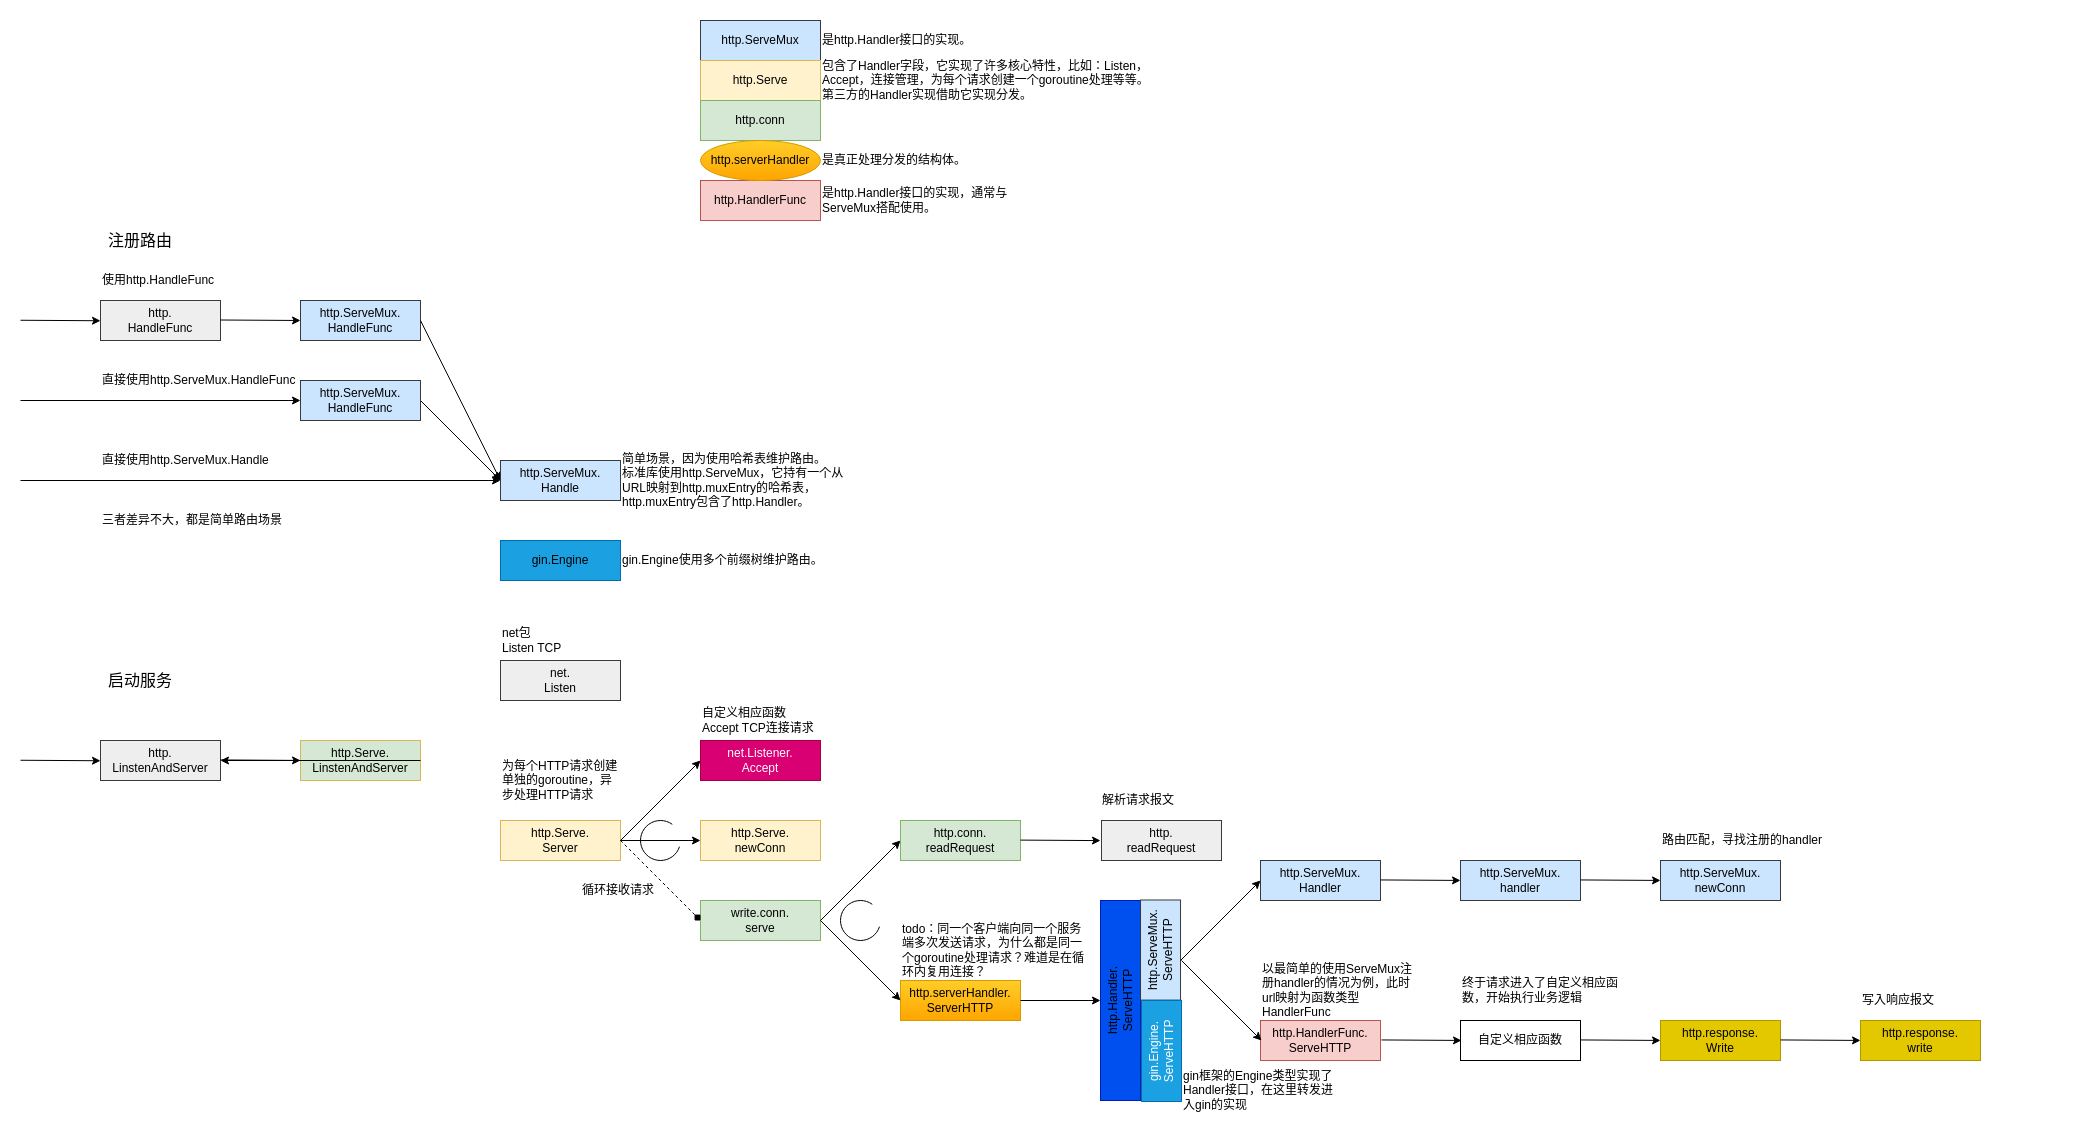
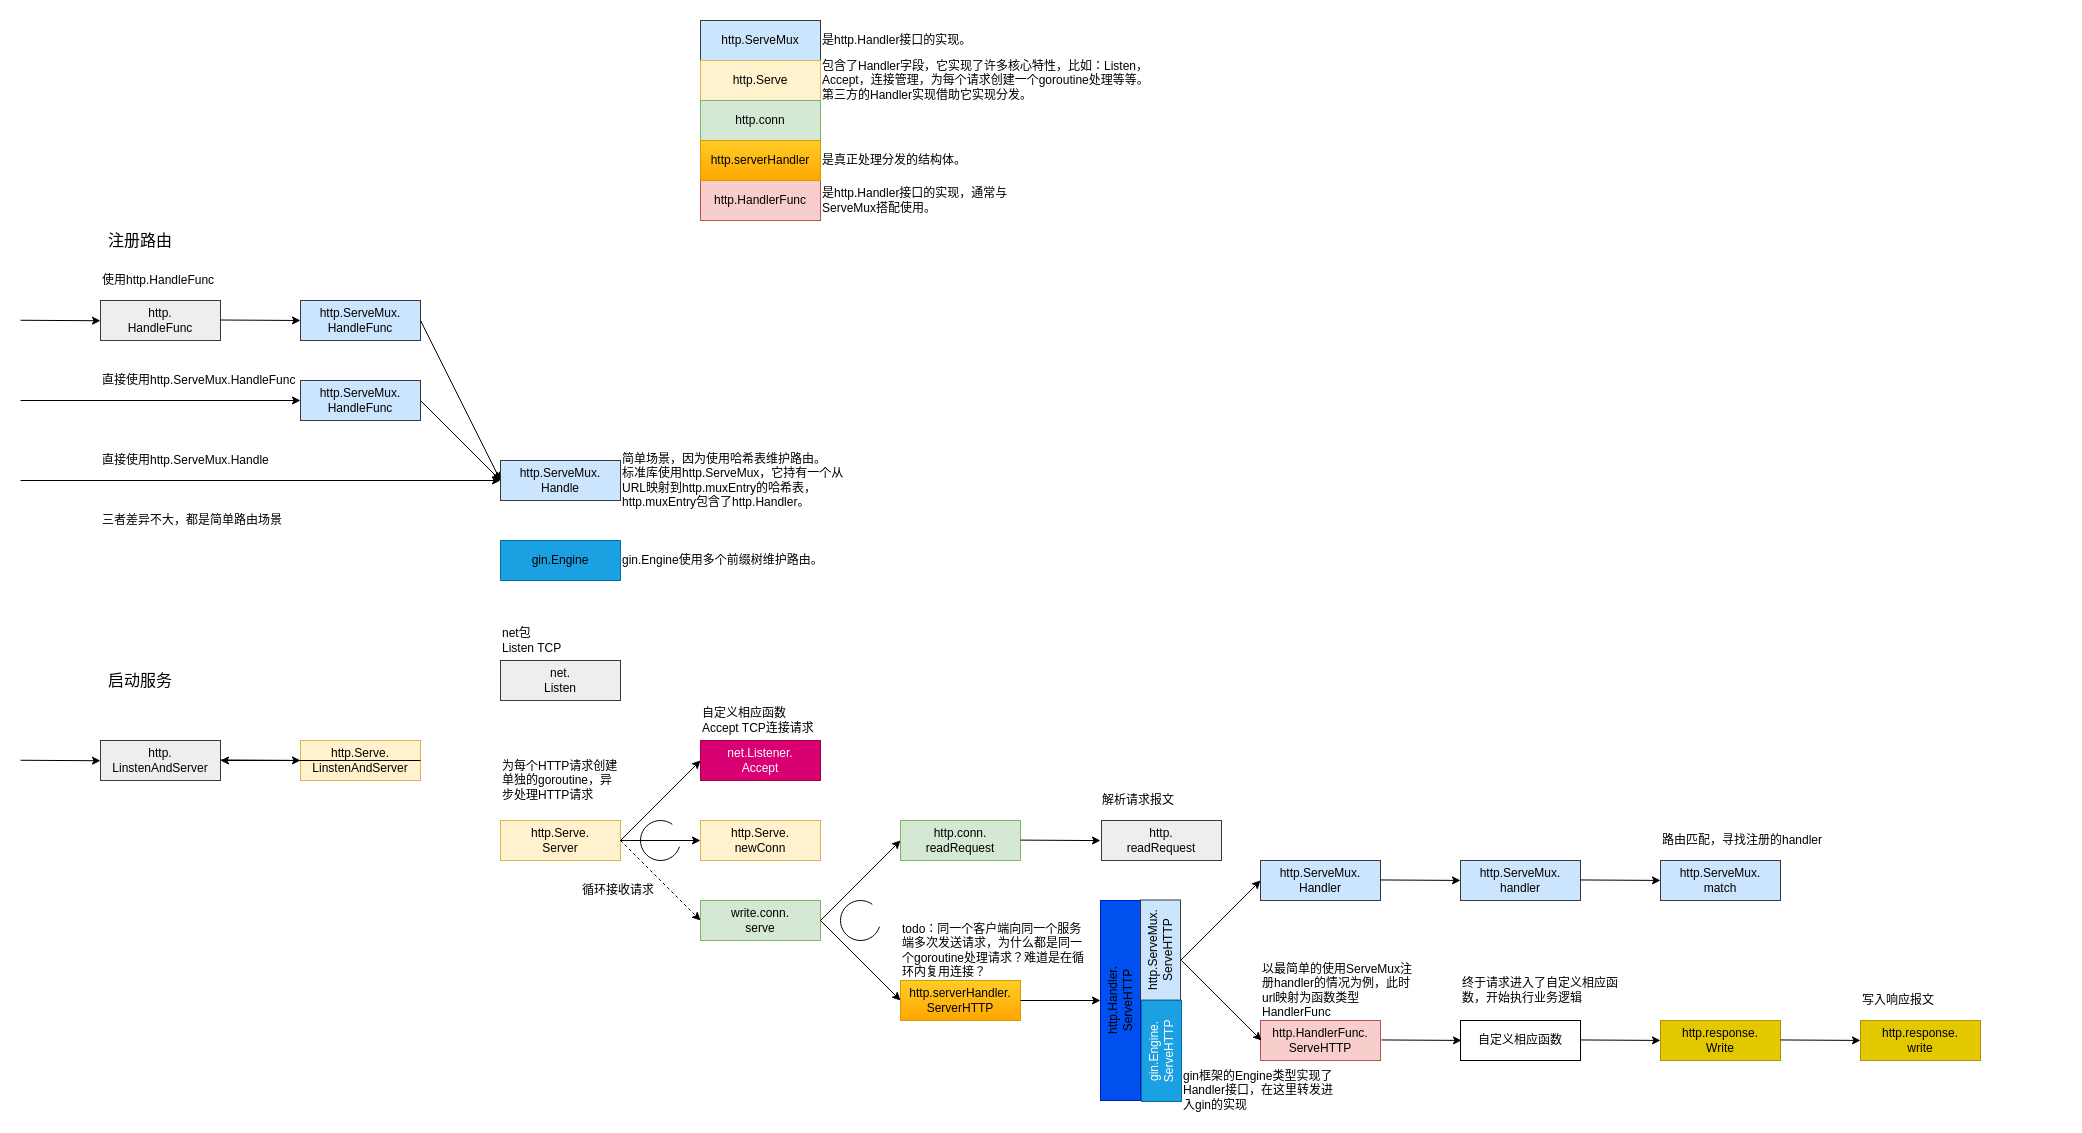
(761, 161) -> (761, 161)
(361, 761) -> (361, 761)
(1721, 881) -> (1721, 881)
(694, 914) -> (695, 915)
